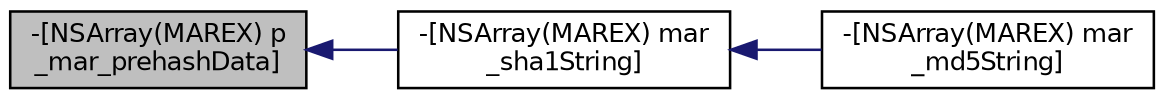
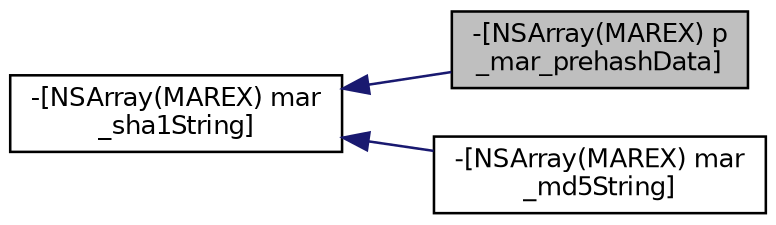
(365, 50) -> (410, 78)
